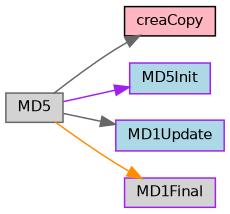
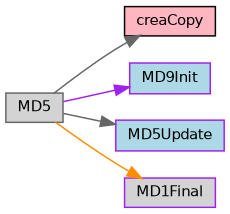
(170, 78) -> (170, 78)
(170, 136) -> (170, 136)
